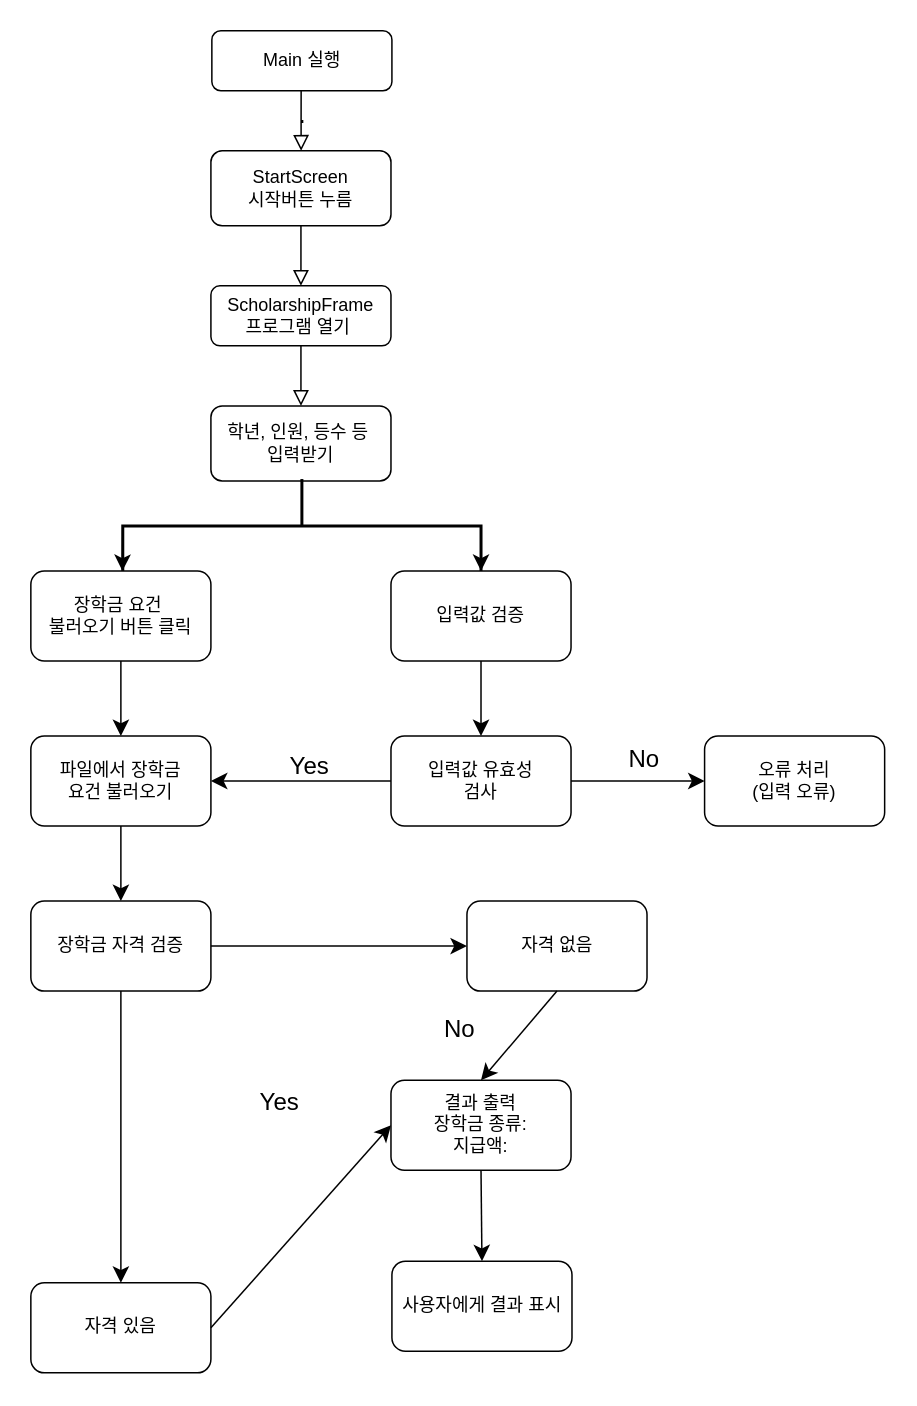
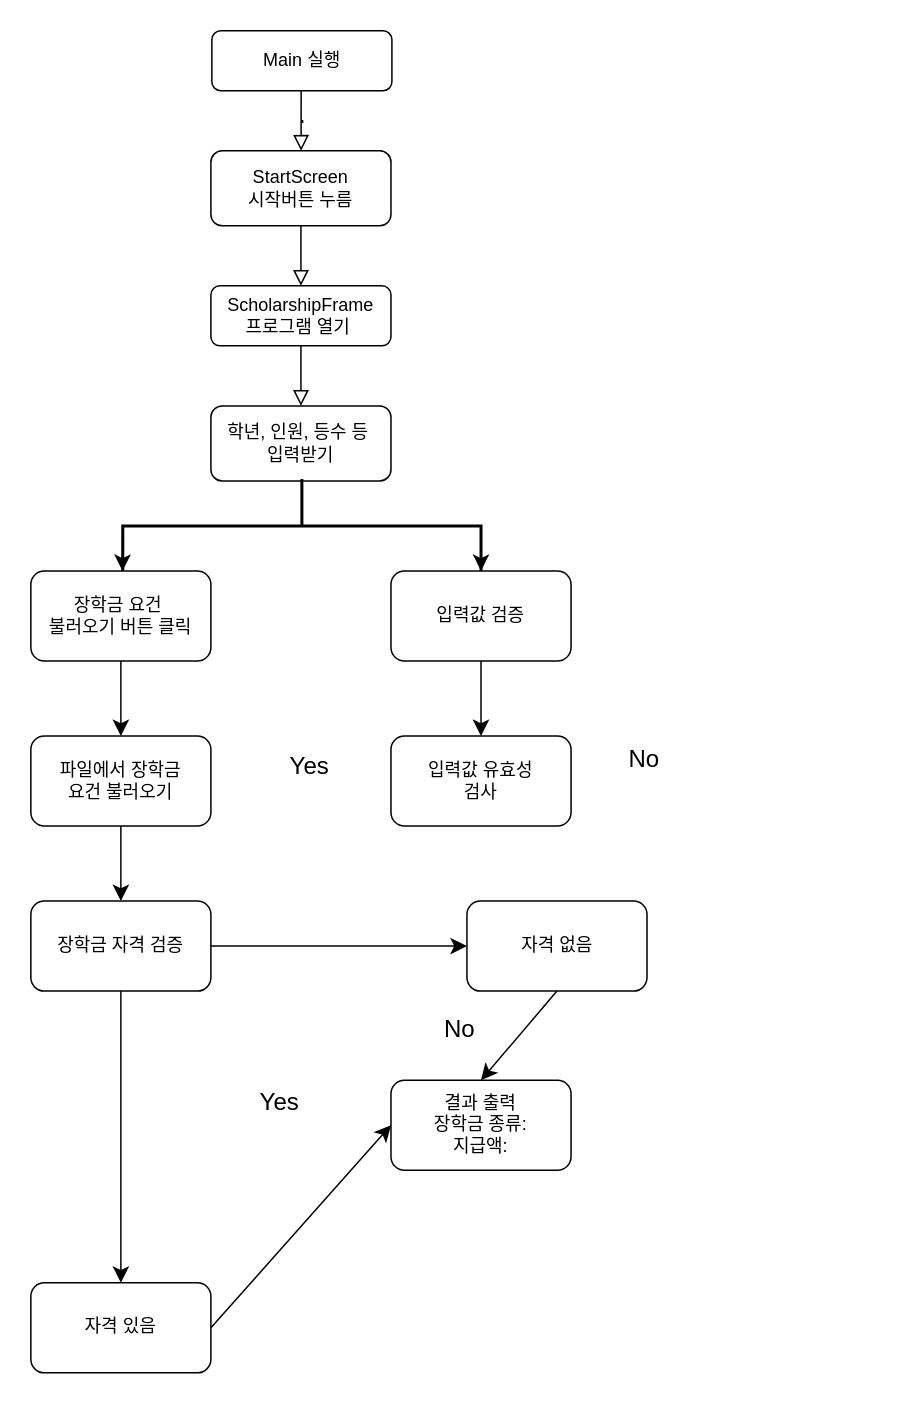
(306, 781) -> none
(632, 781) -> none
(794, 781) -> none
(481, 1210) -> none
(482, 1306) -> none
